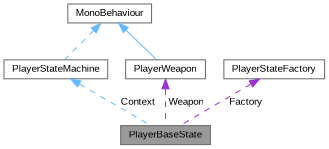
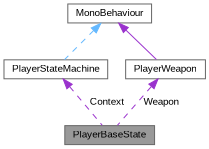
(141, 45) -> (141, 45)
(274, 69) -> none
(115, 105) -> (86, 106)
